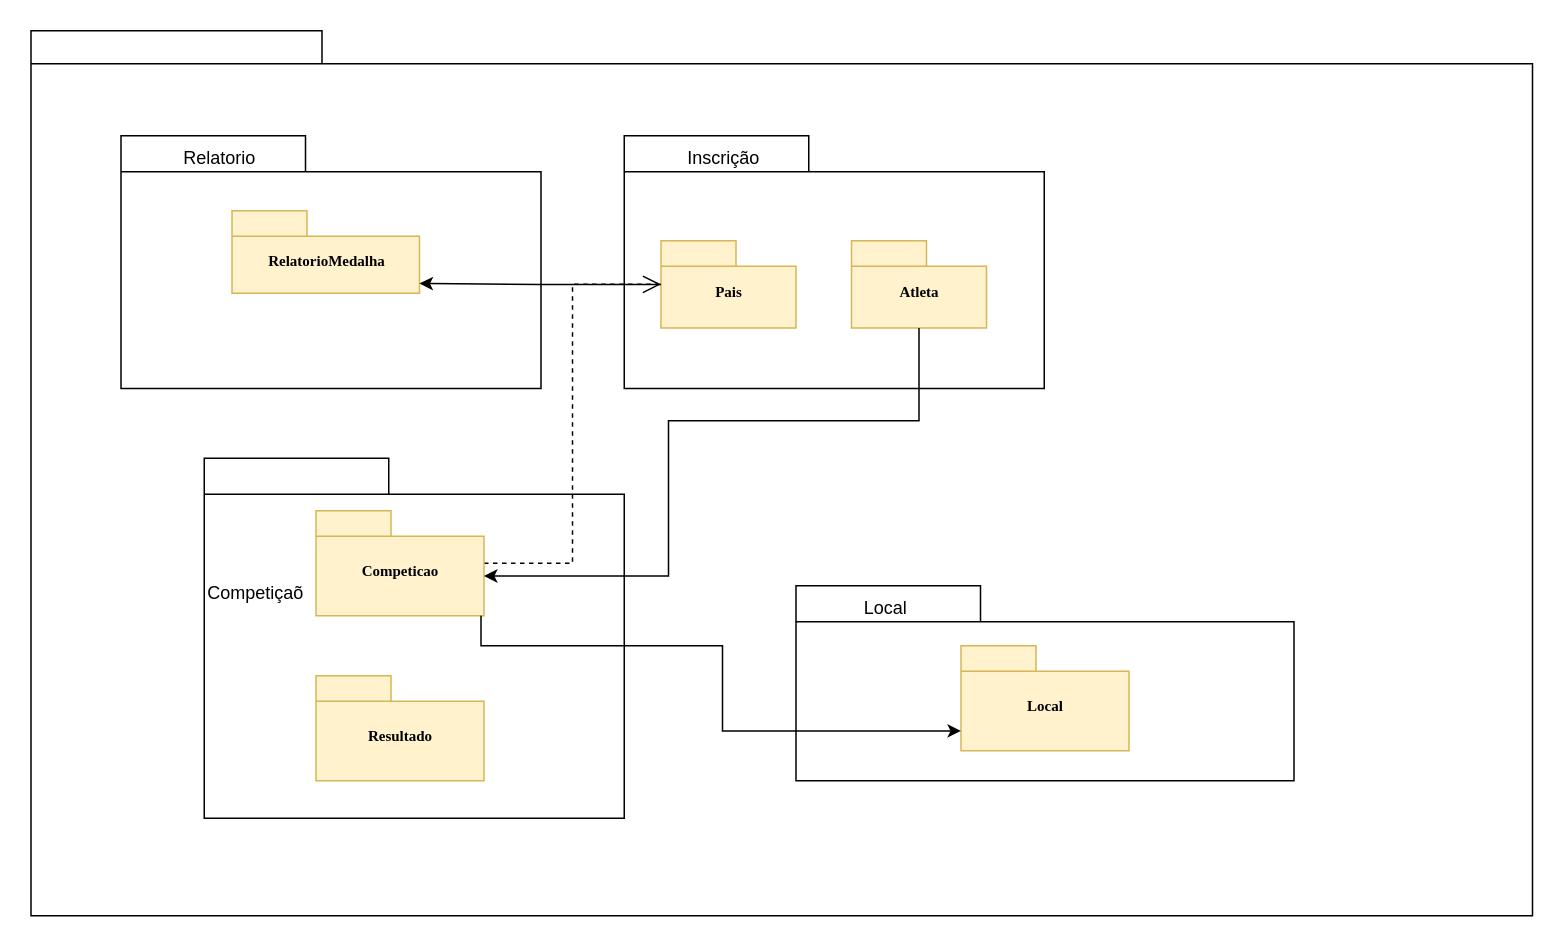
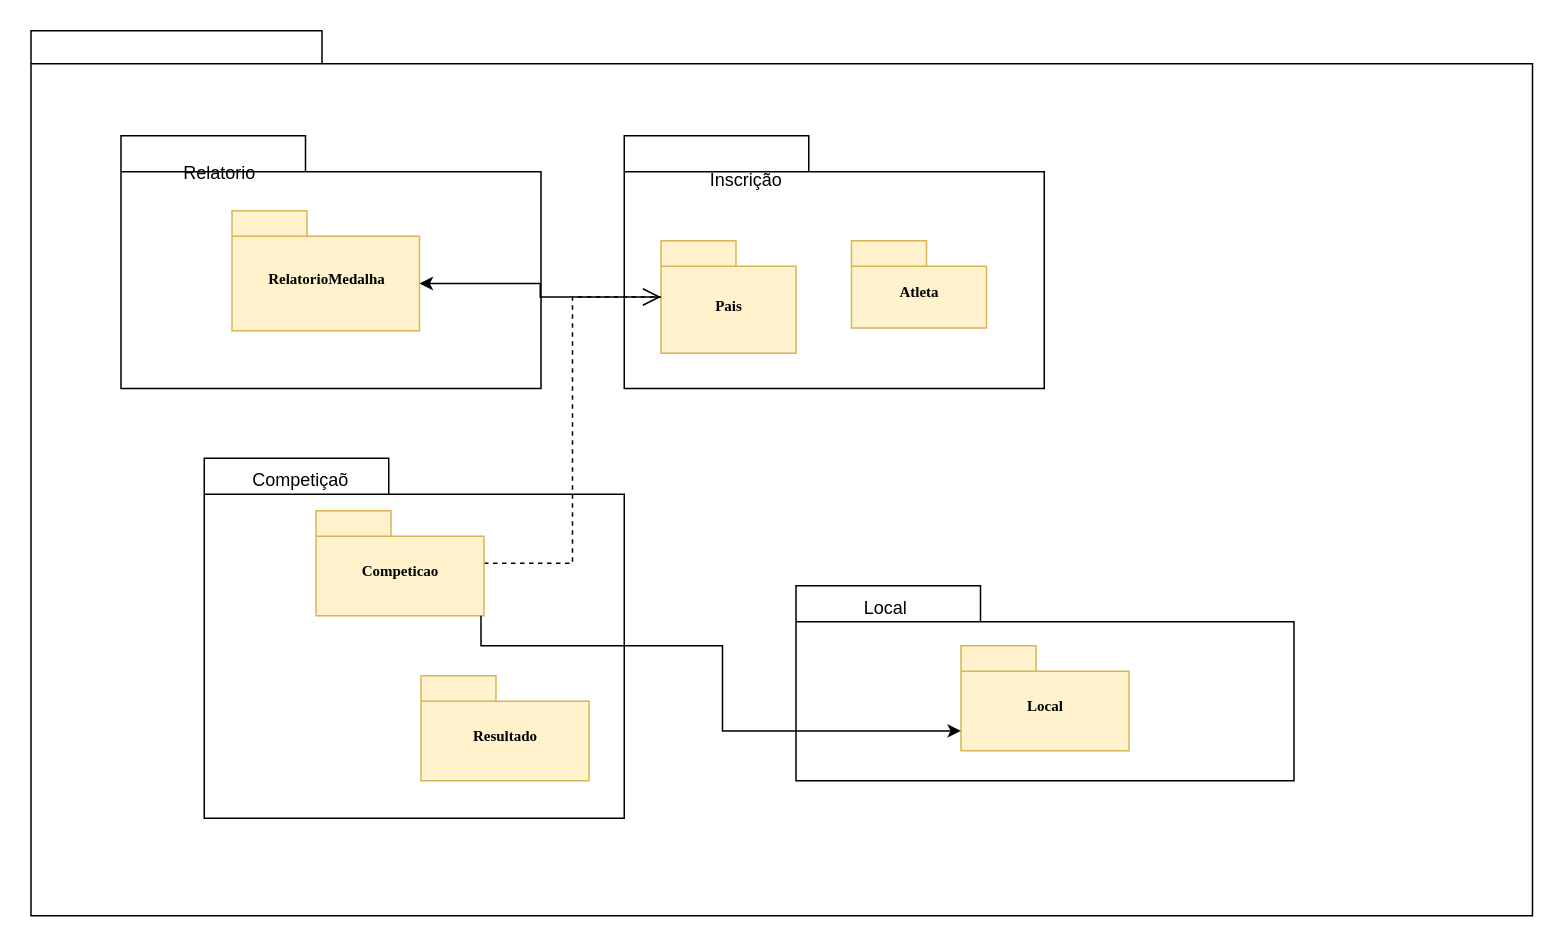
(220, 158) -> (220, 173)
(723, 158) -> (746, 181)
(326, 252) -> (326, 271)
(728, 284) -> (728, 297)
(675, 421) -> none
(256, 593) -> (301, 481)
(400, 728) -> (505, 728)
